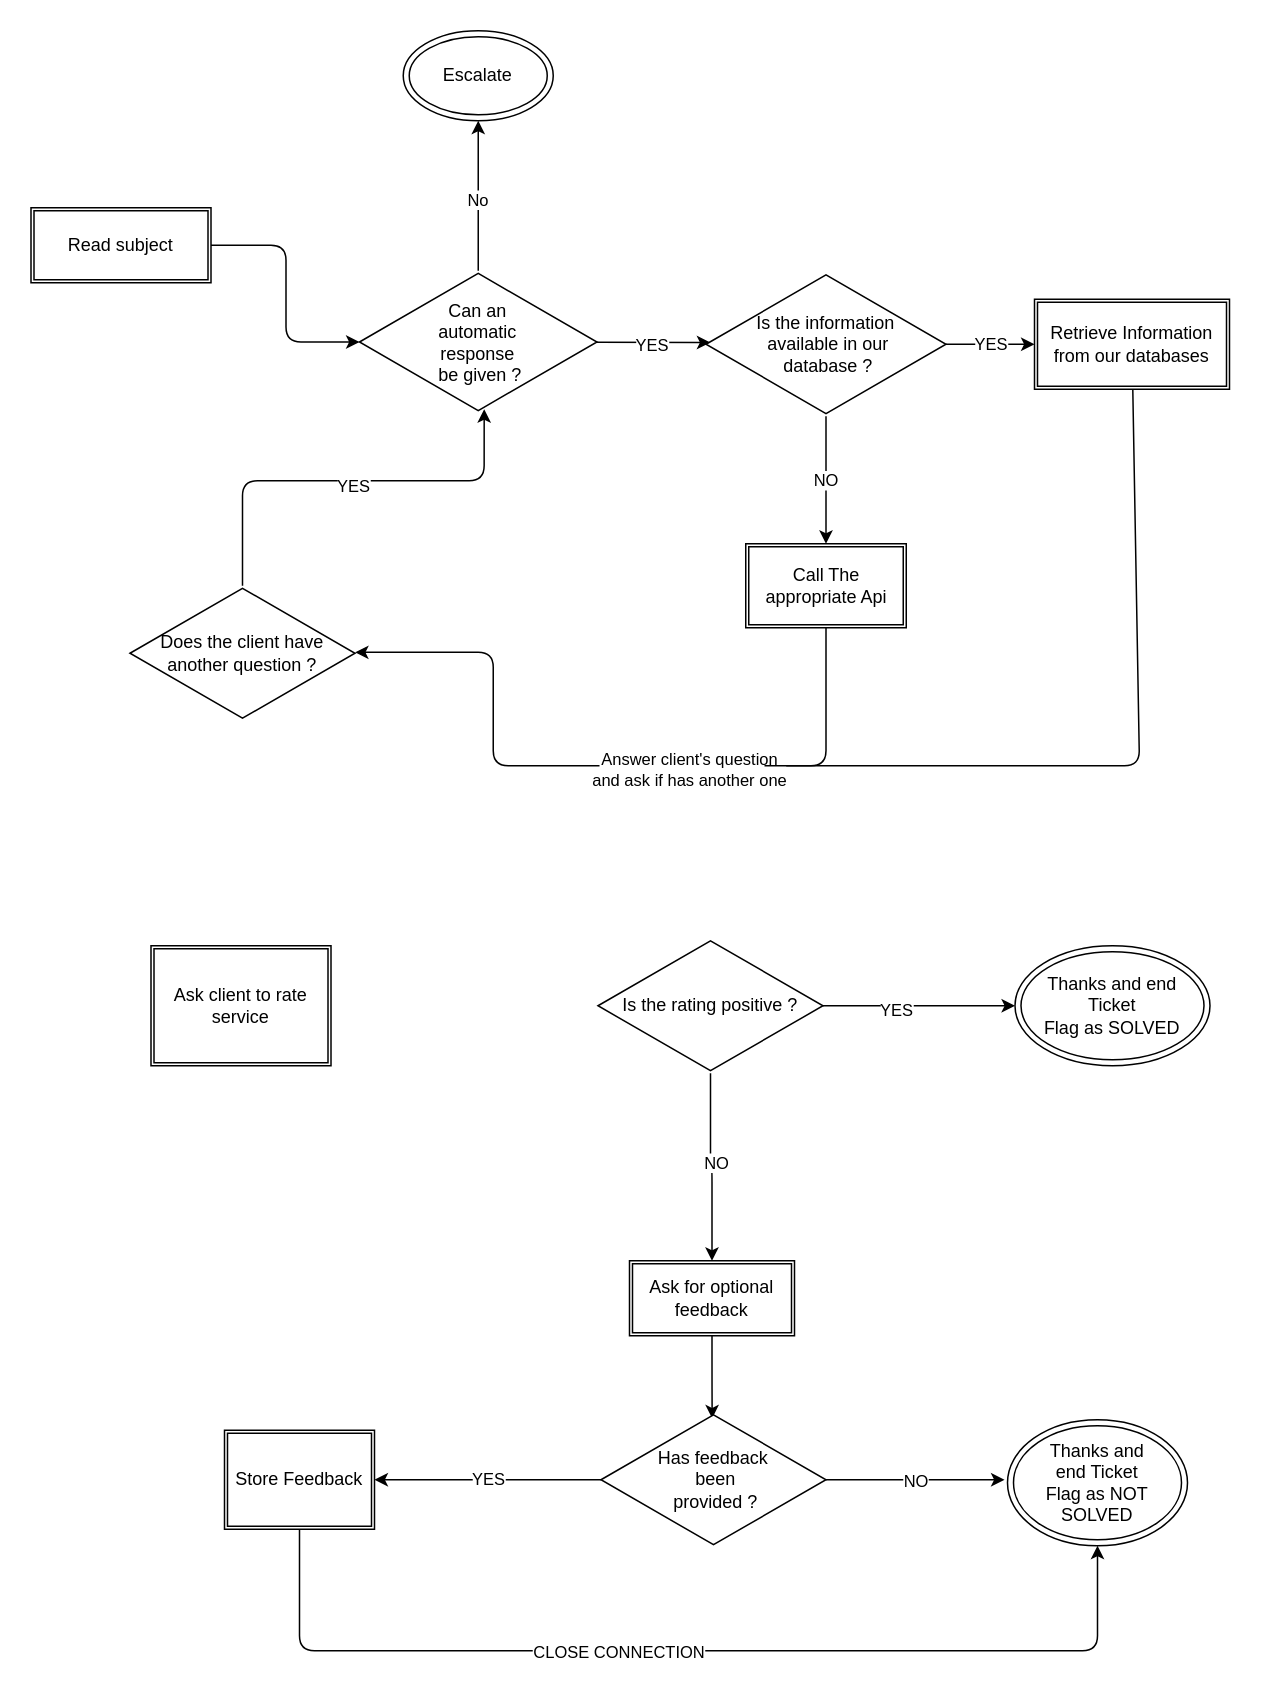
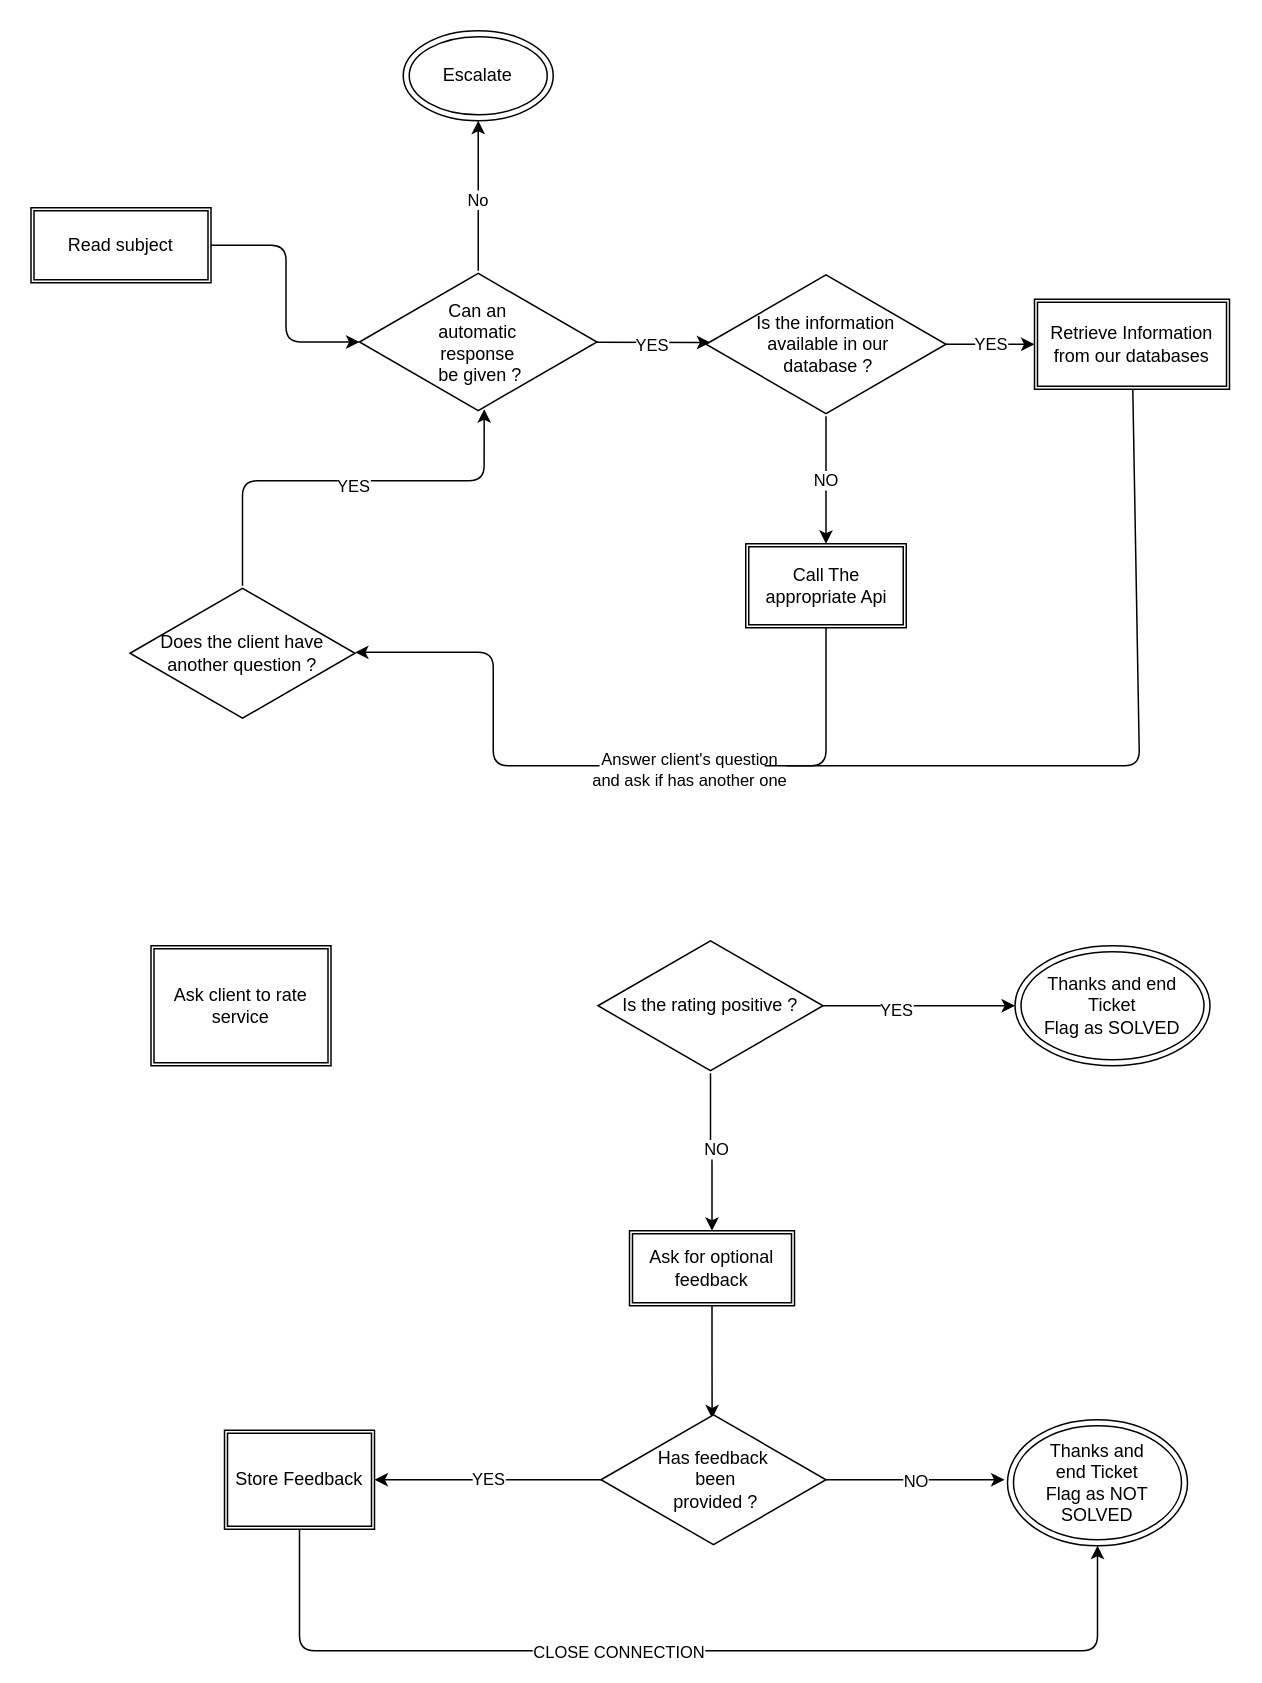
(712, 1298) -> (712, 1268)
